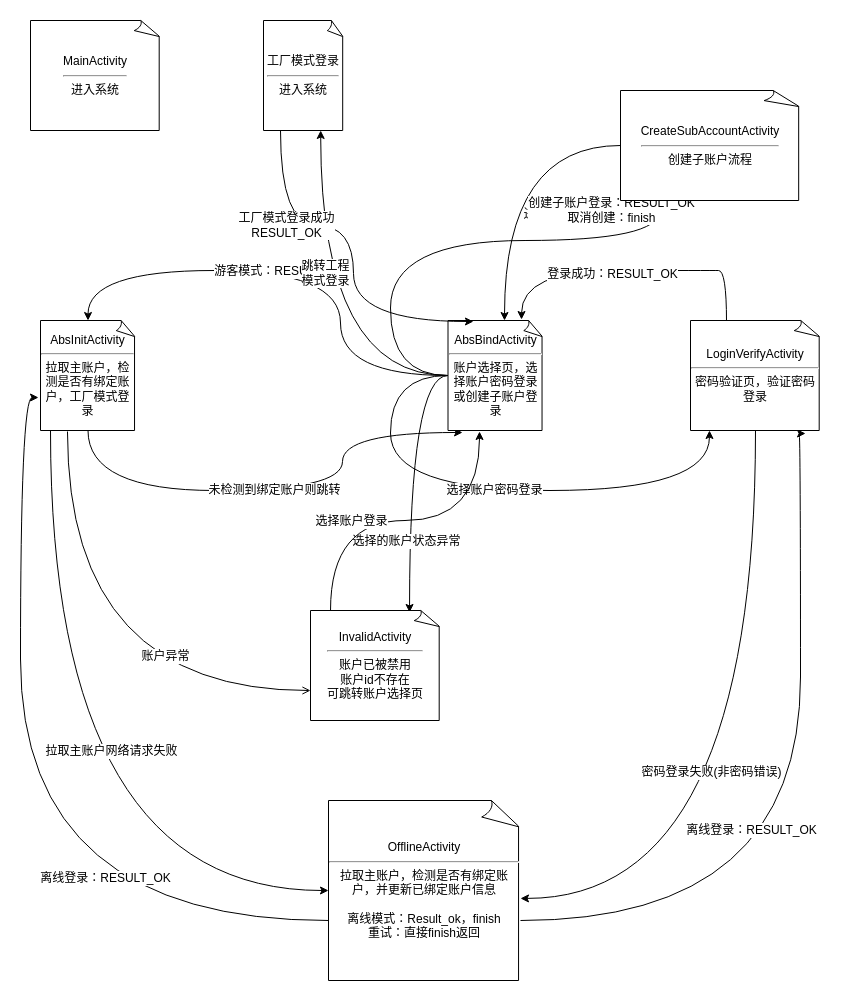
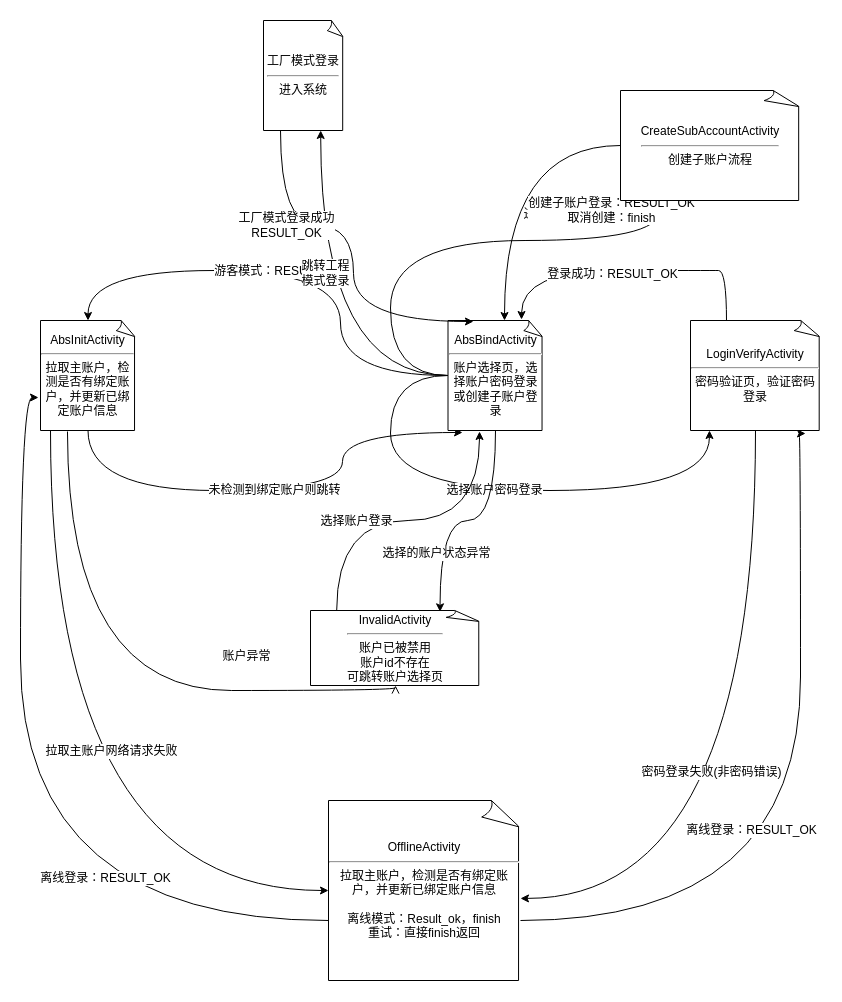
(96, 76) -> none
(88, 376) -> (88, 376)
(376, 666) -> (396, 648)
